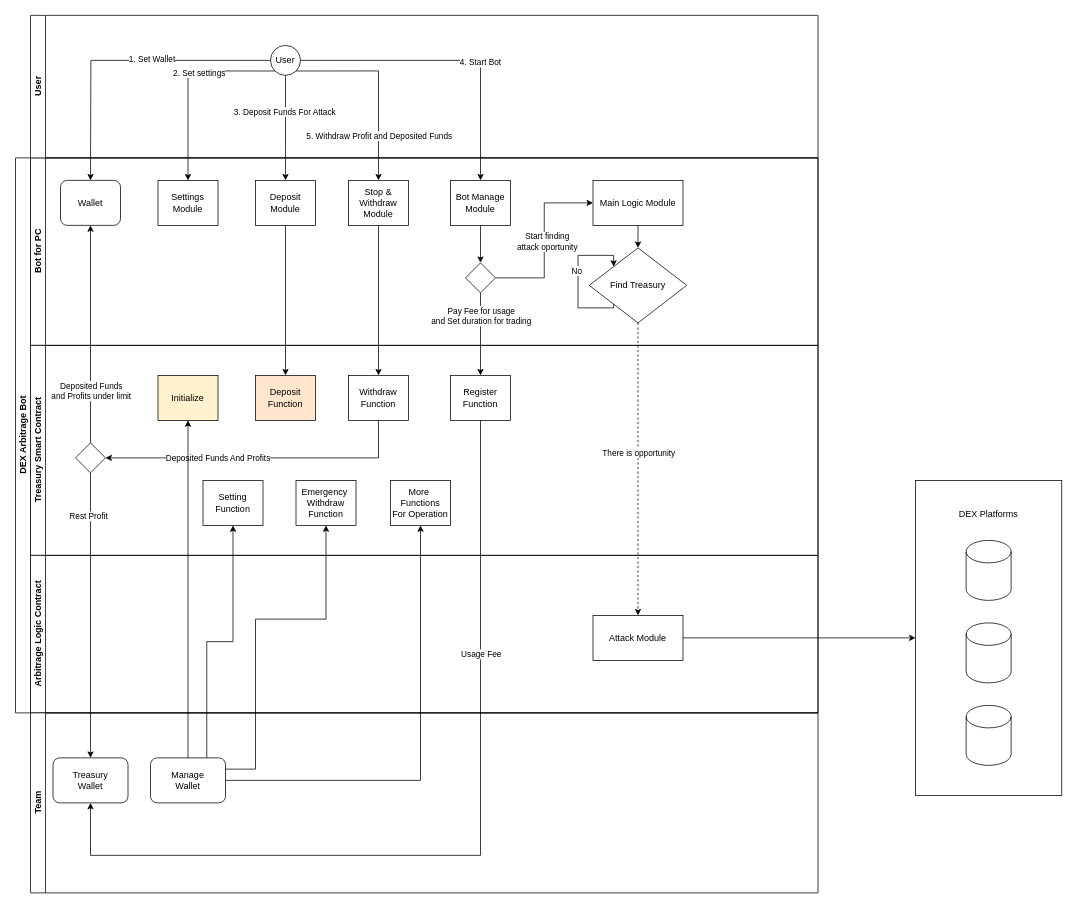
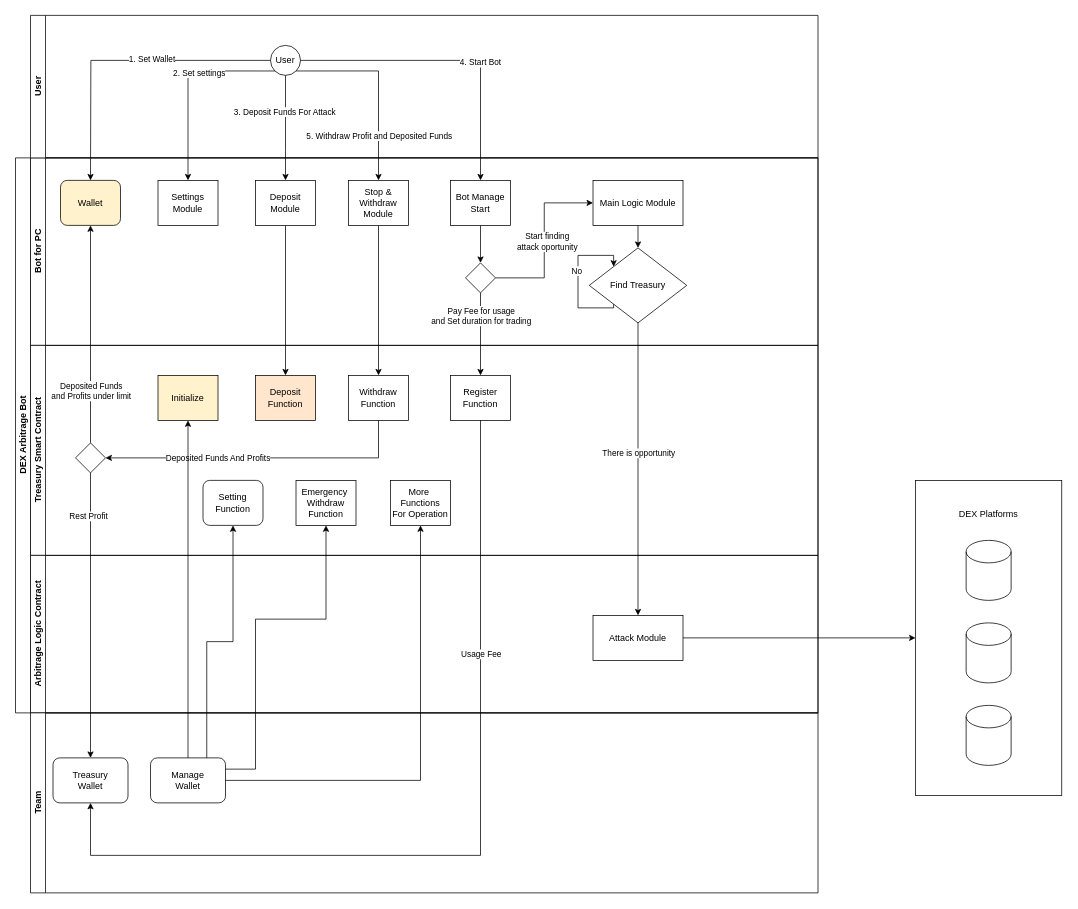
(90, 203) -> (90, 203)
(480, 203) -> (480, 203)
(233, 503) -> (233, 503)
(638, 534) -> (638, 534)
